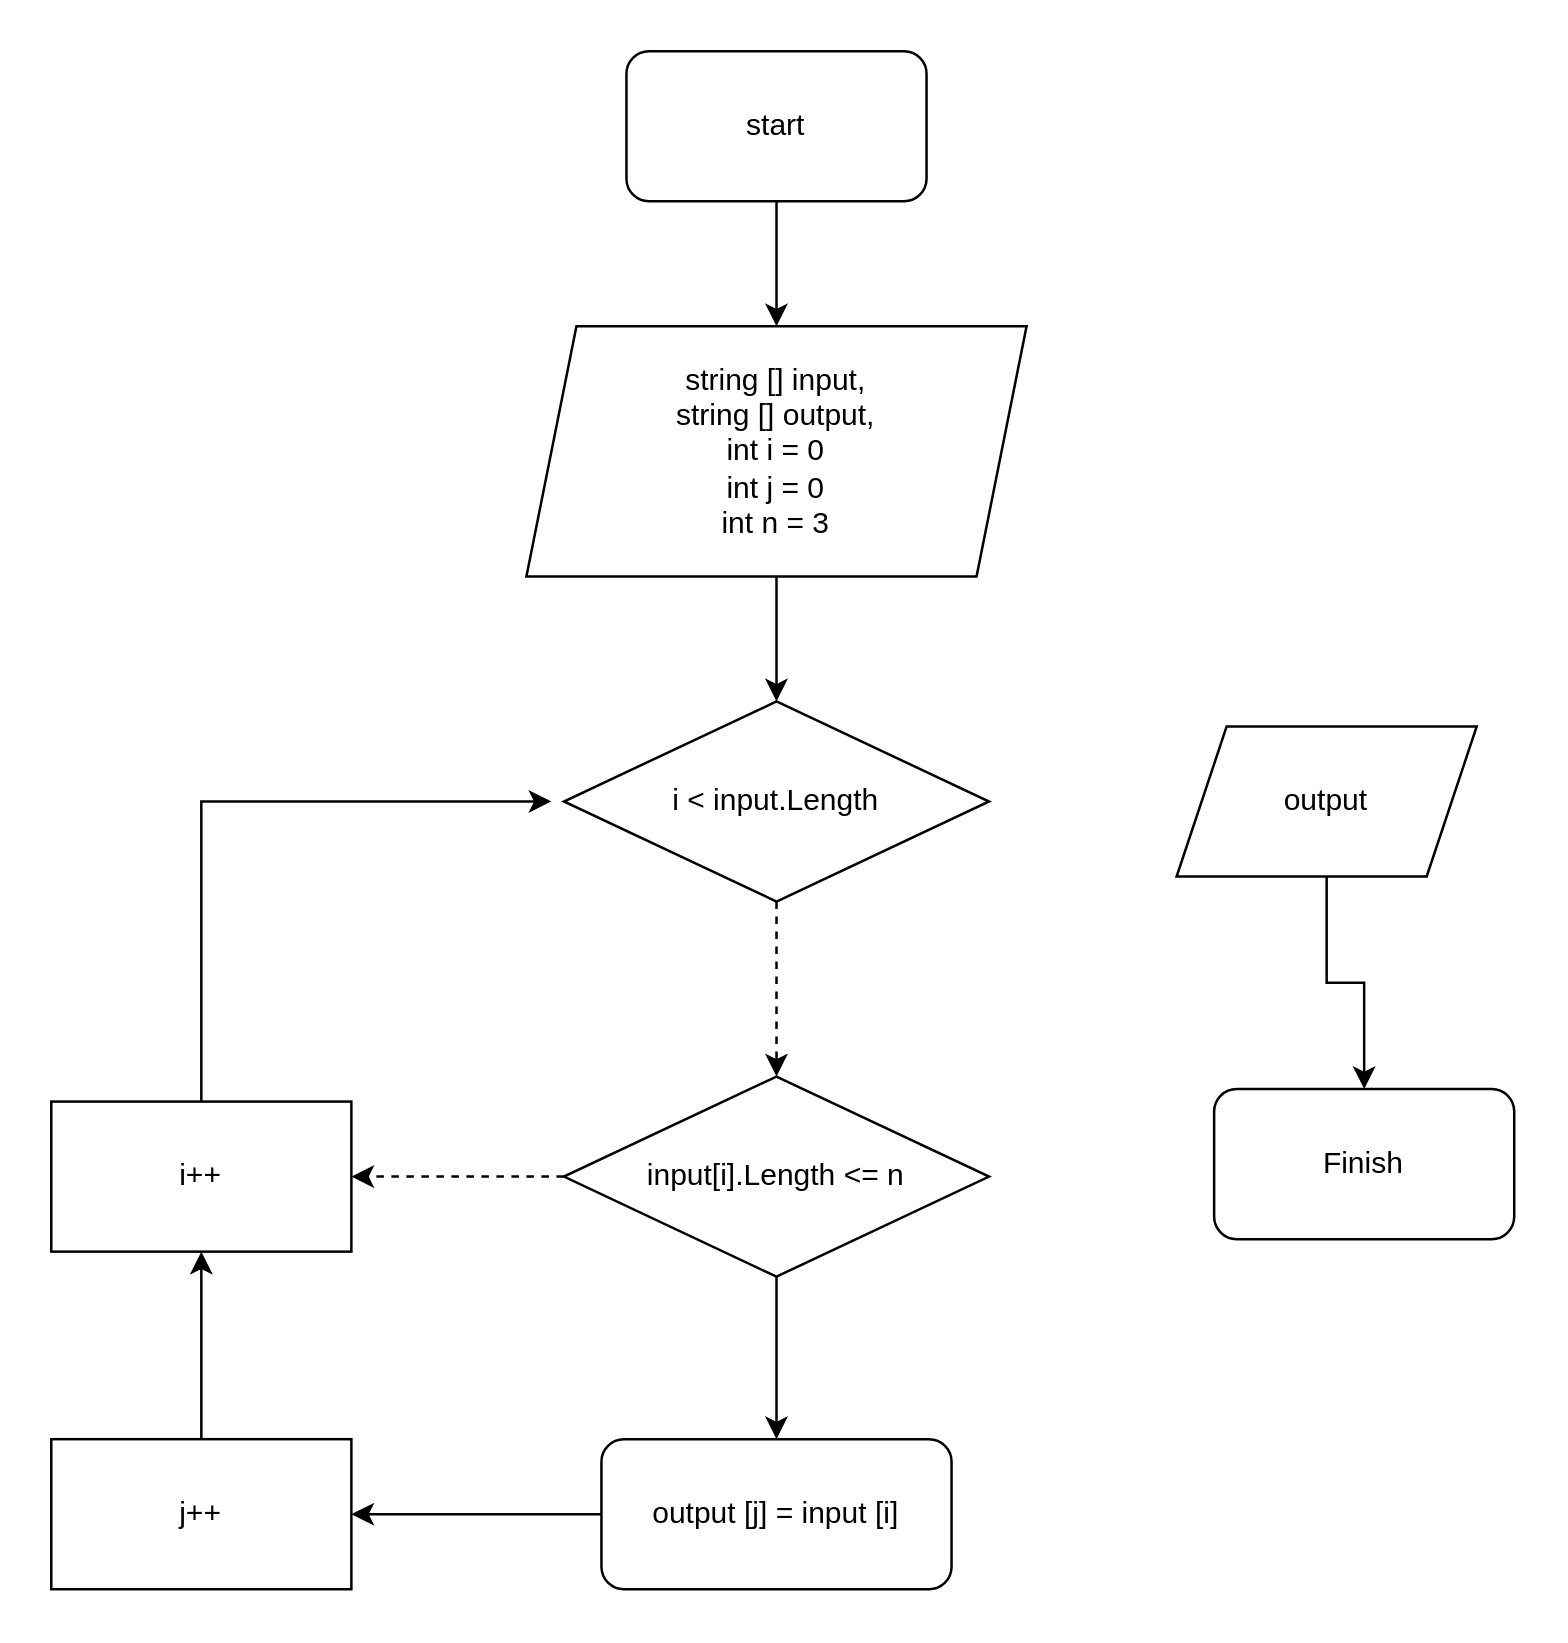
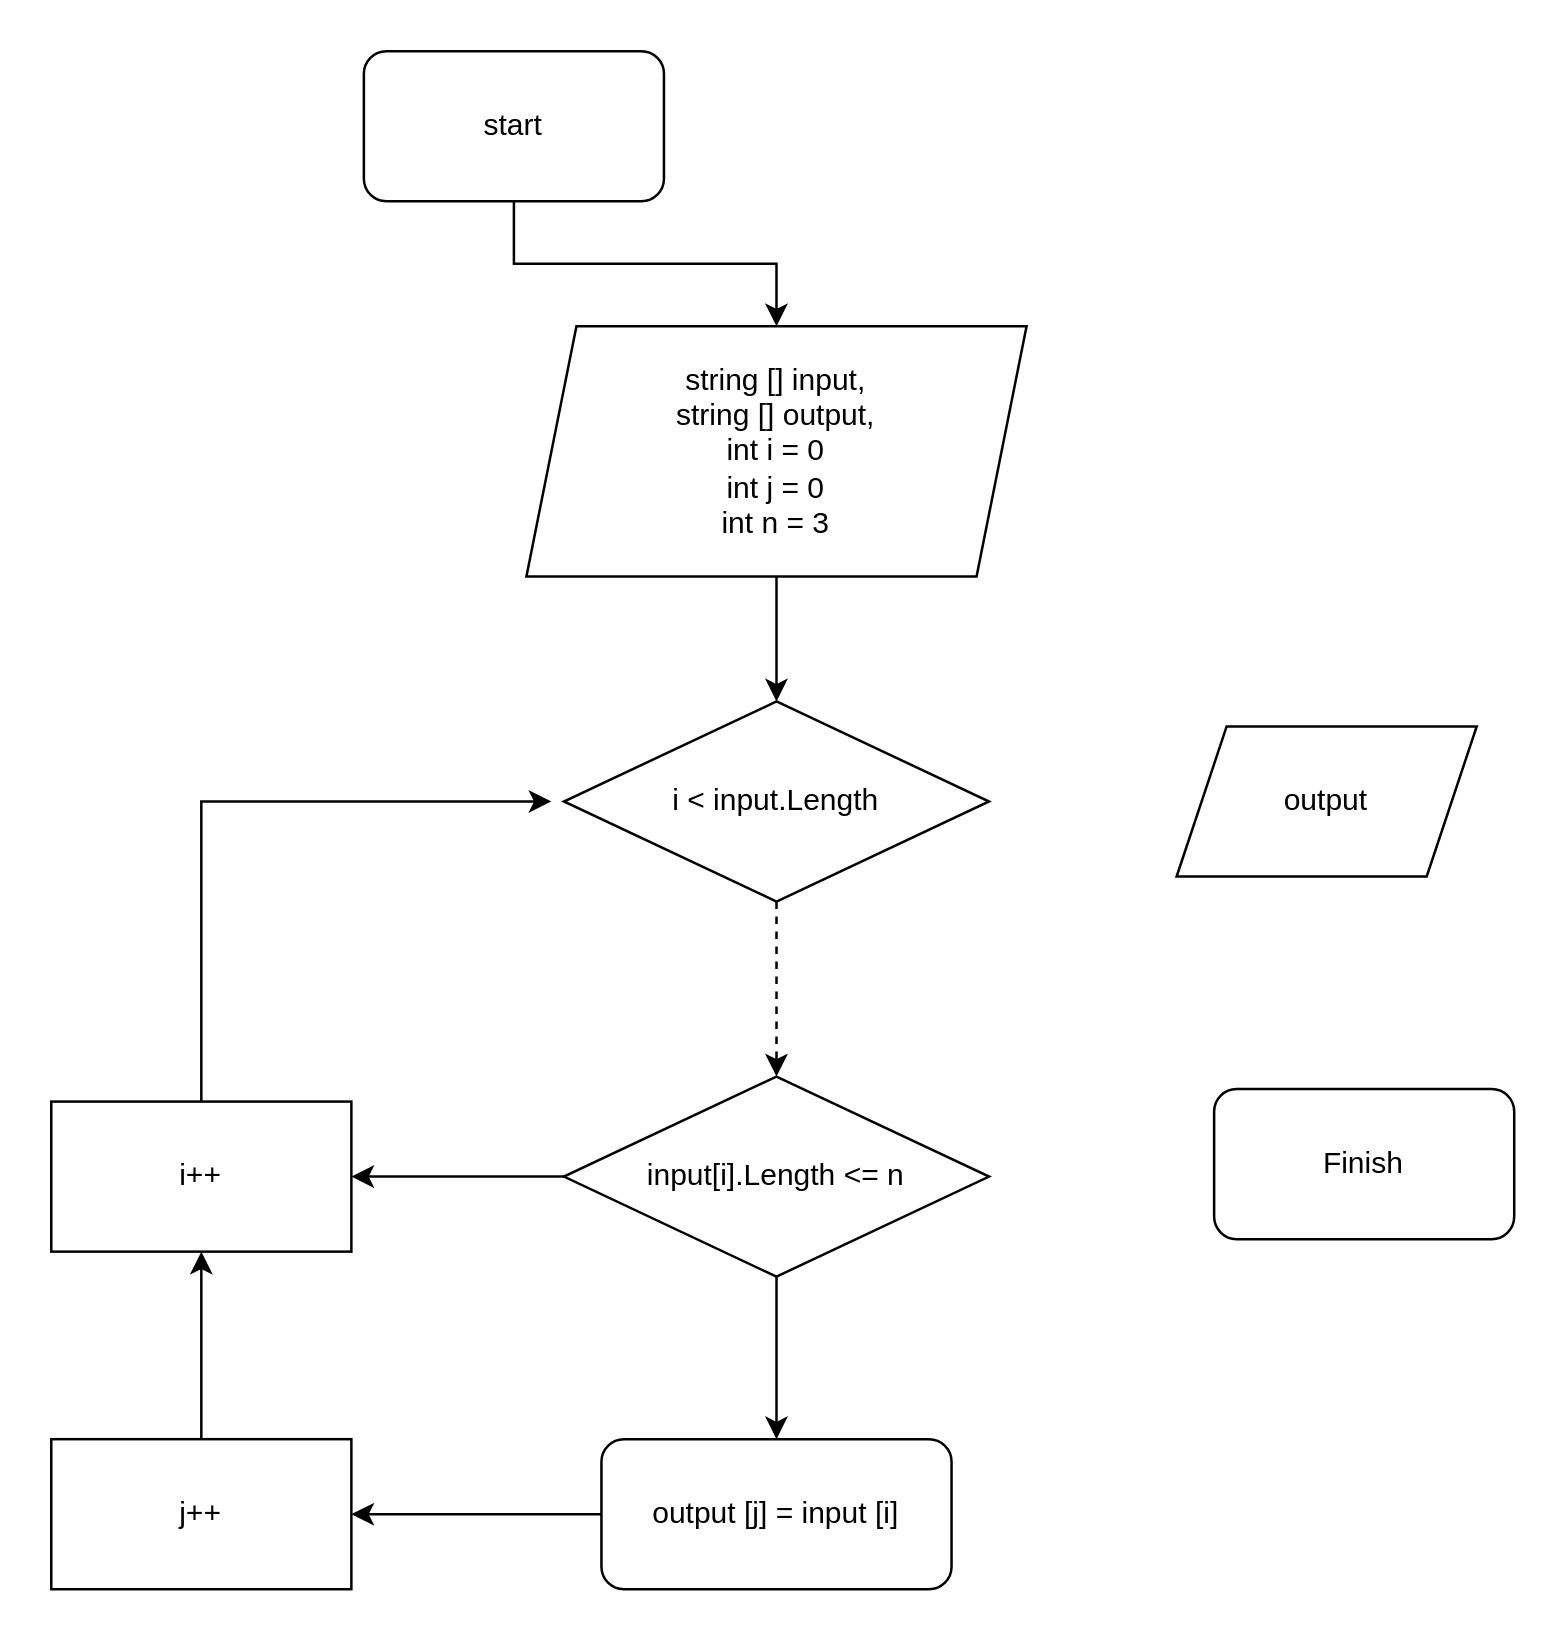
(776, 126) -> (514, 126)
(1336, 983) -> none
(462, 1176) -> (462, 1176)
